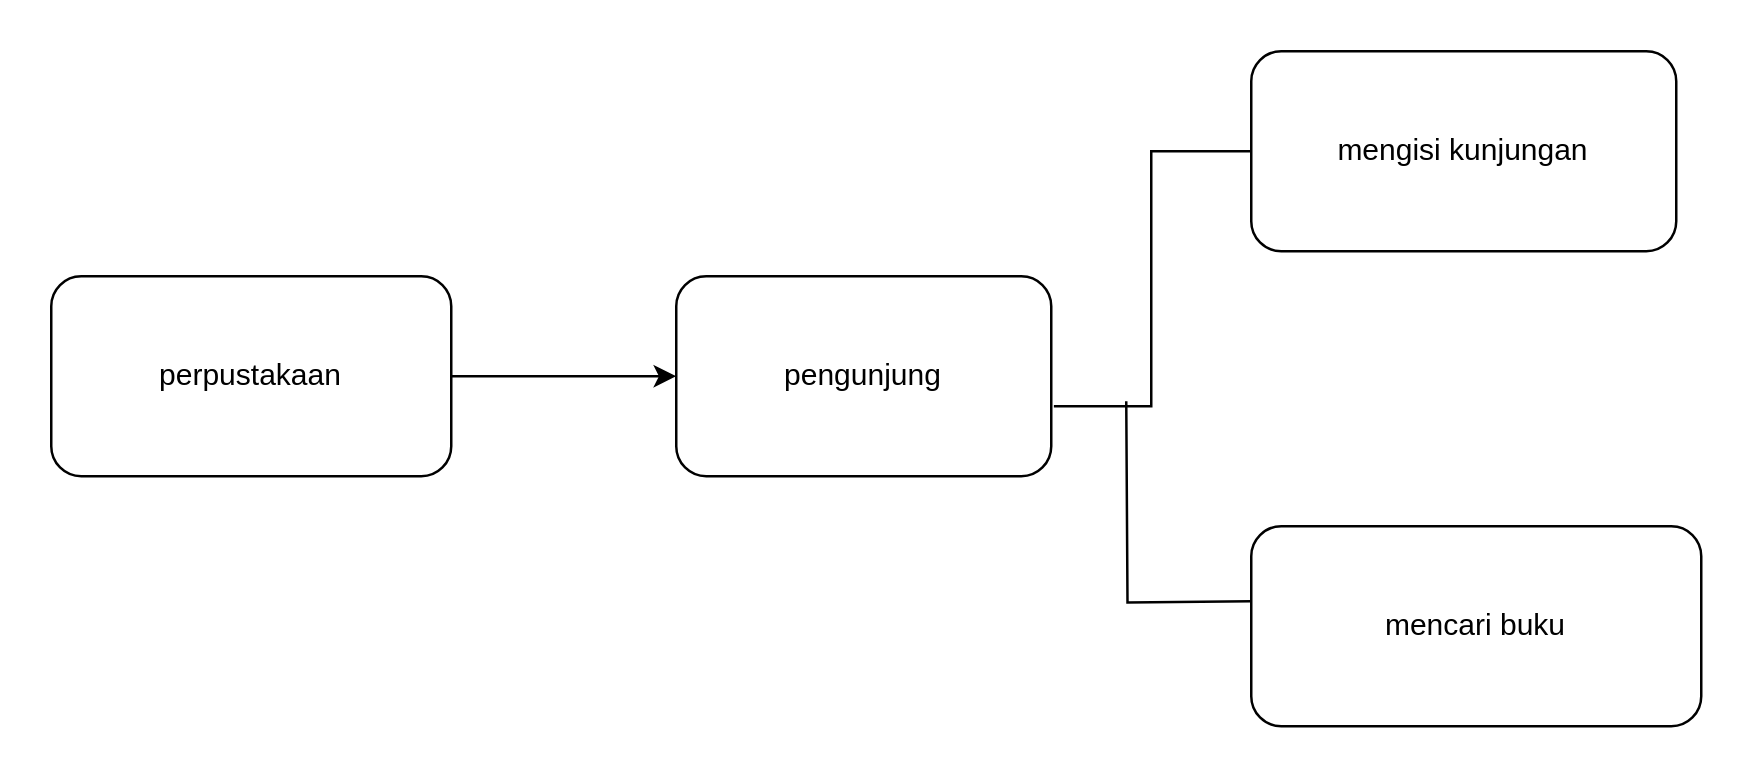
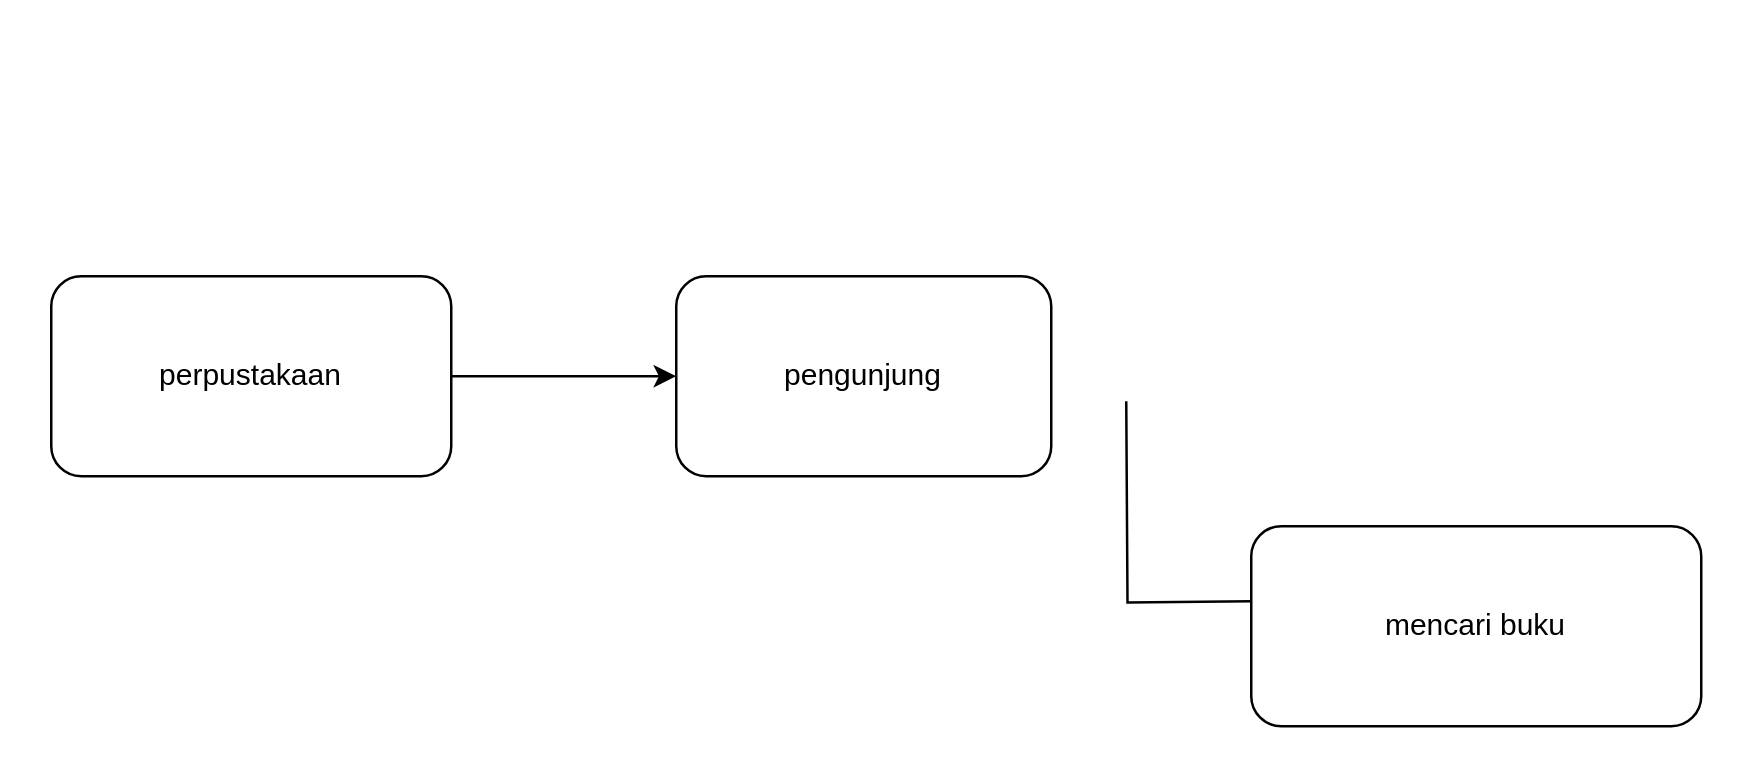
(1464, 151) -> none
(1151, 239) -> none
